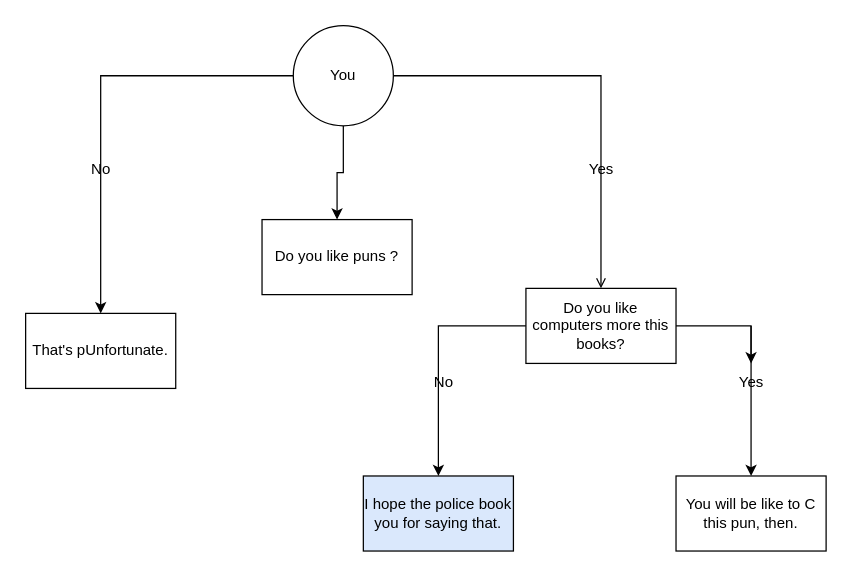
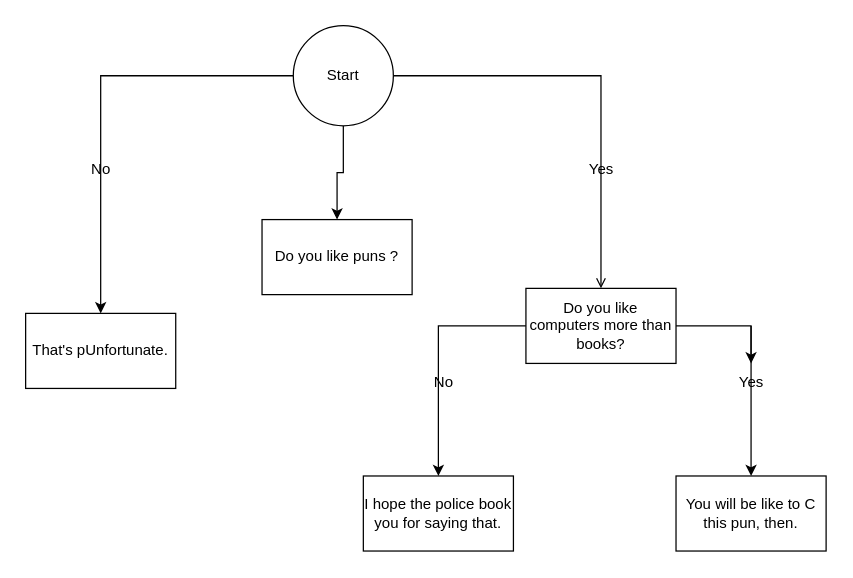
(343, 76) -> (343, 76)
(601, 326) -> (601, 326)
(438, 513) -> (438, 513)
